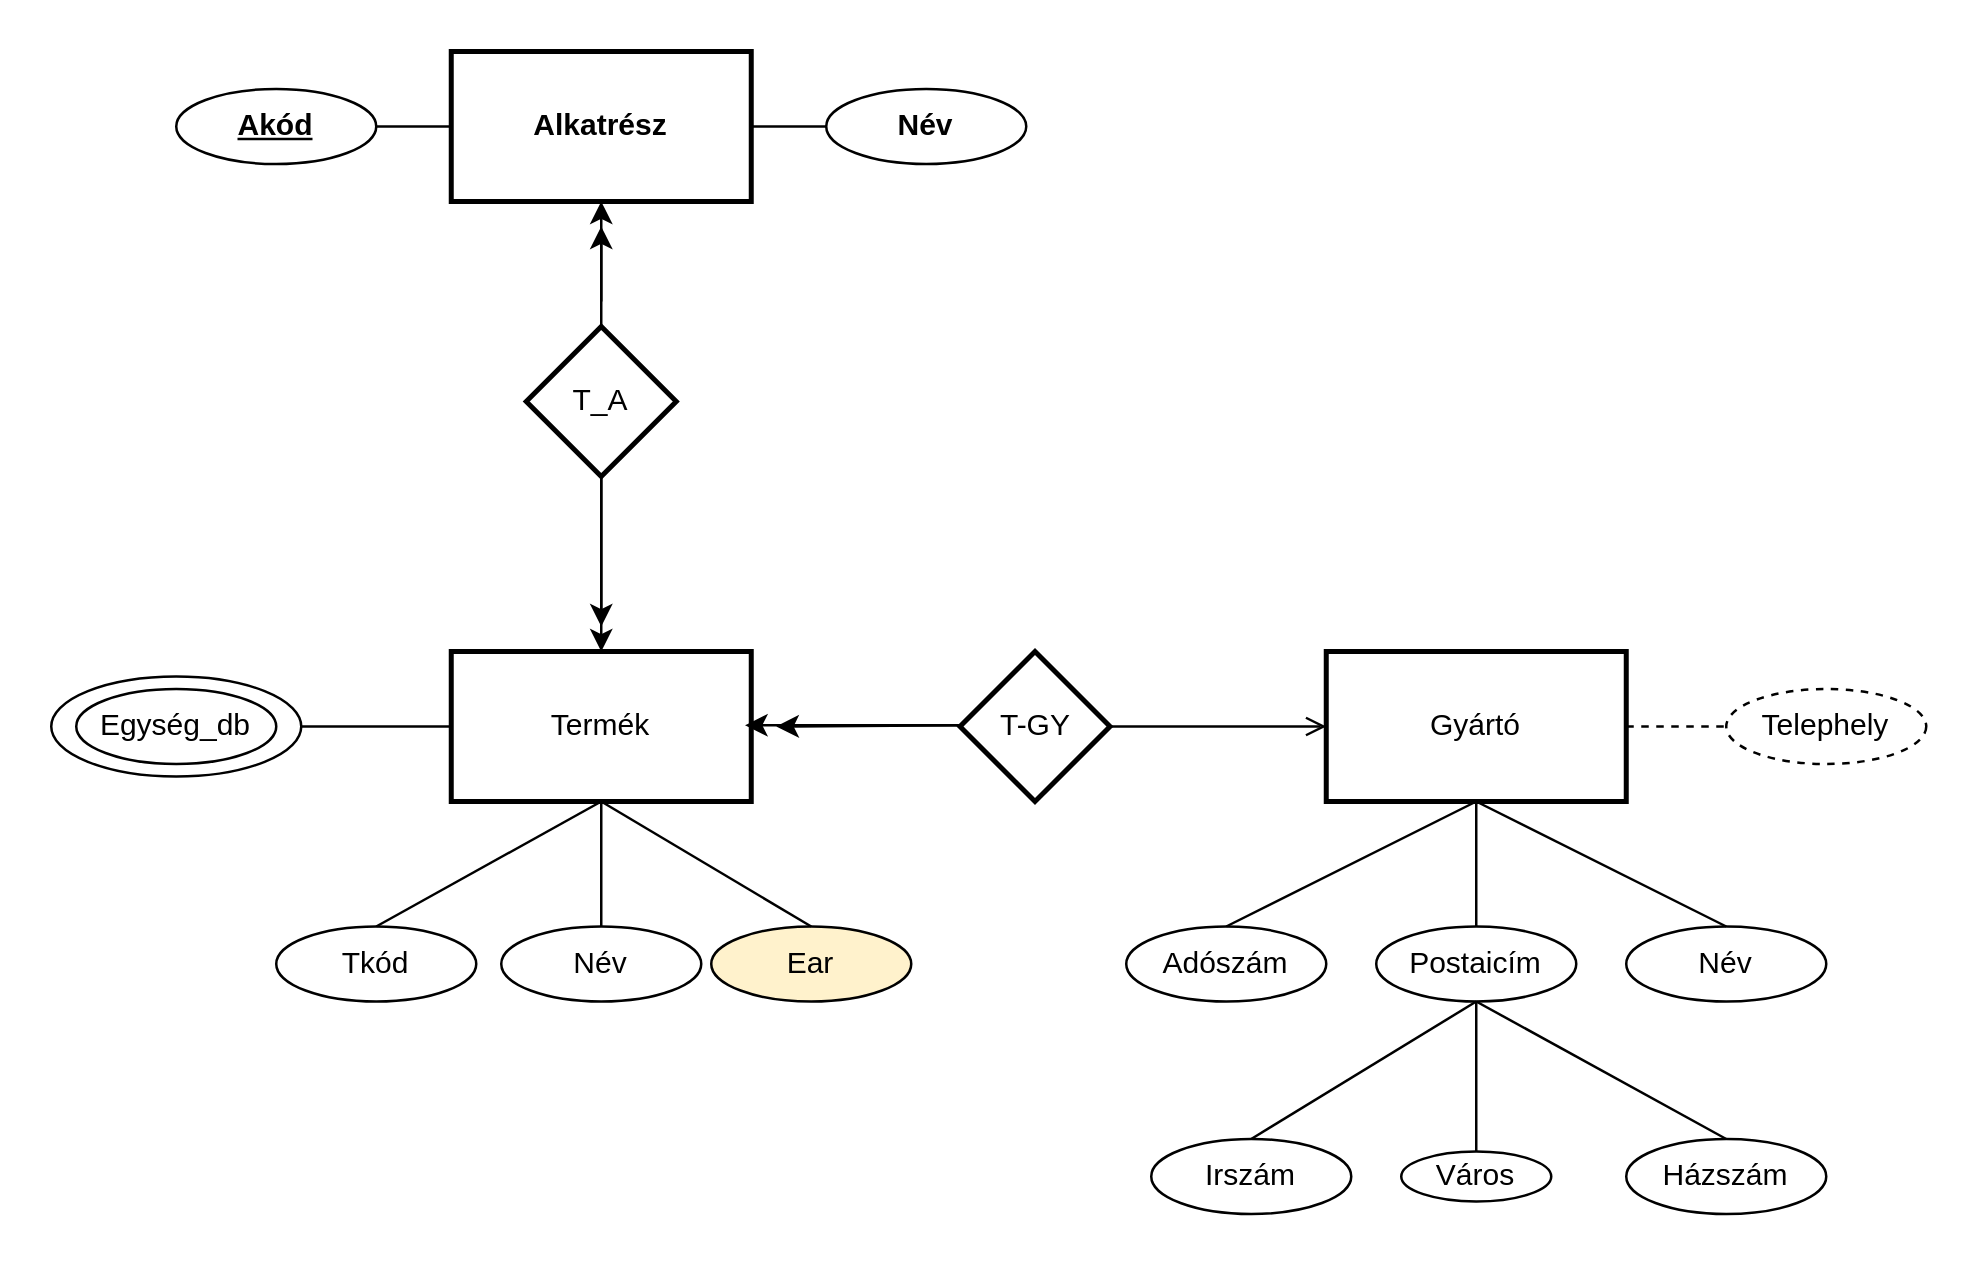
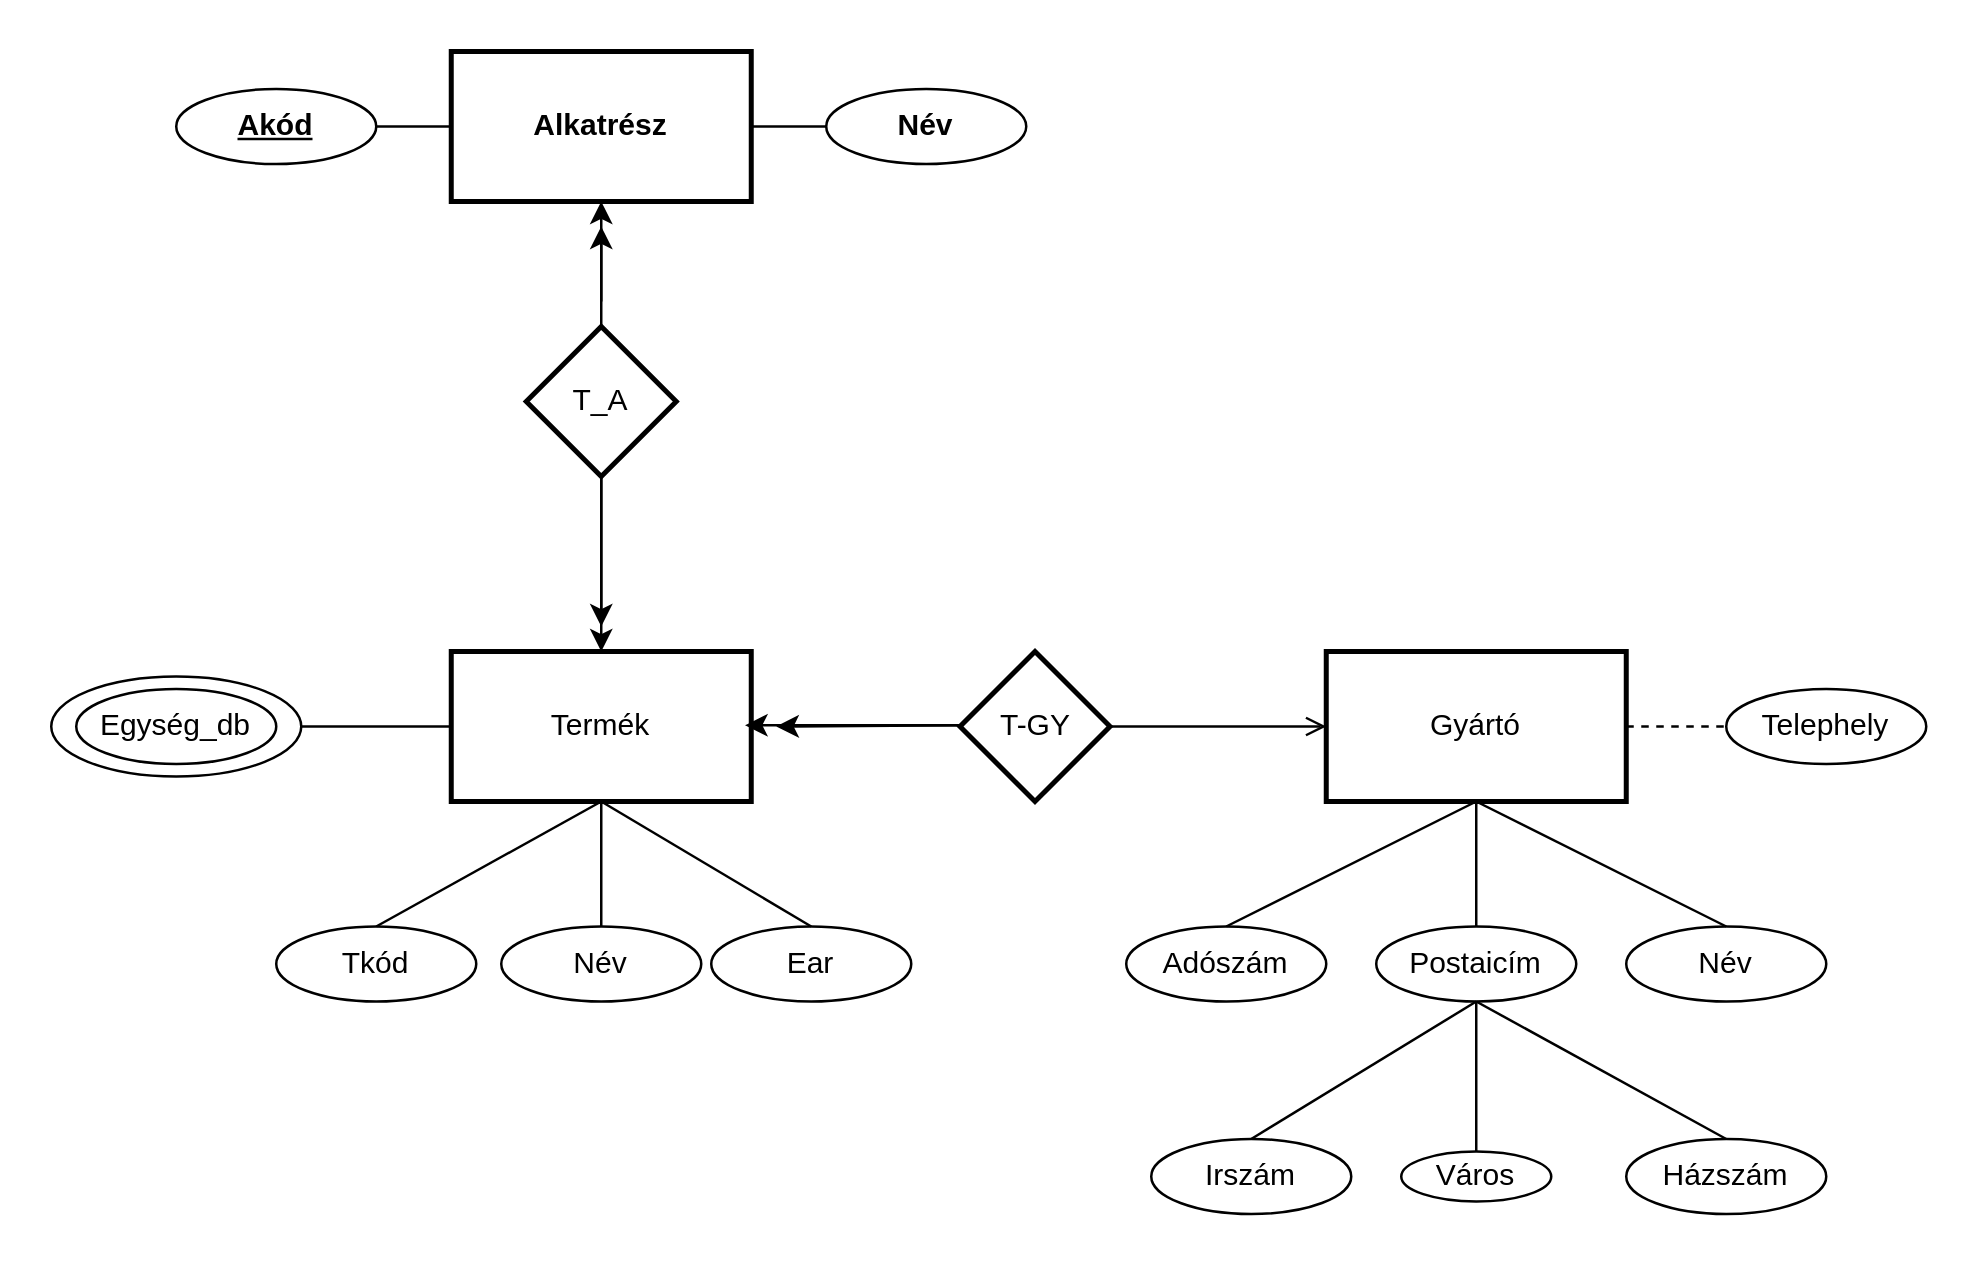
(1826, 726) -> (1826, 726)
(811, 964) -> (811, 964)
